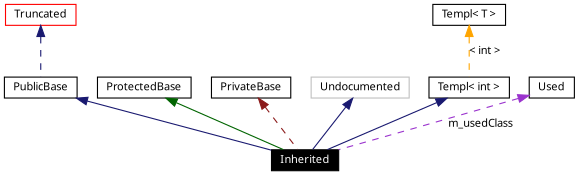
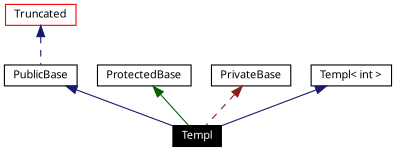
(469, 15) -> none
(360, 88) -> none
(552, 88) -> none
(305, 160) -> (197, 136)
